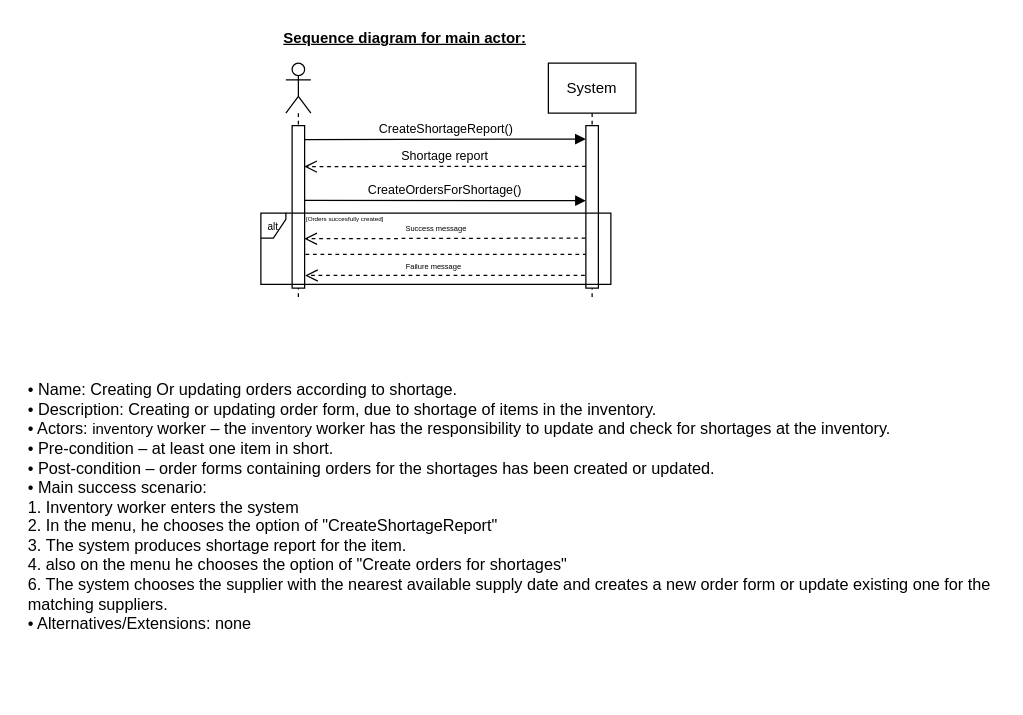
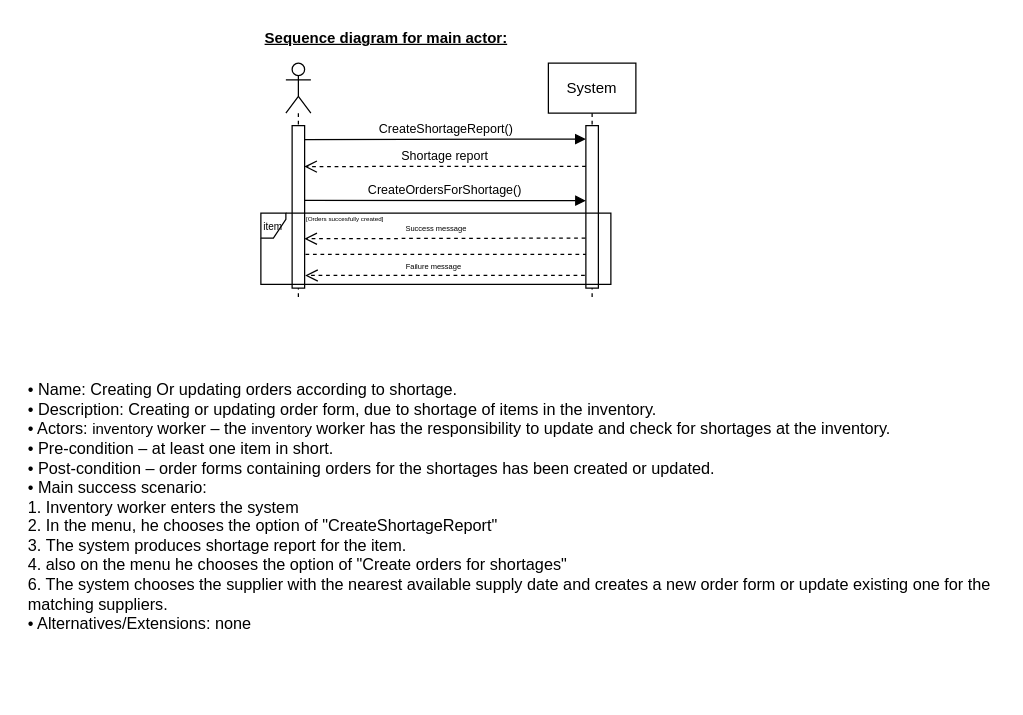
(404, 38) -> (386, 38)
(273, 226) -> (273, 226)
